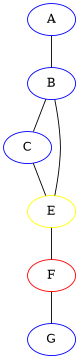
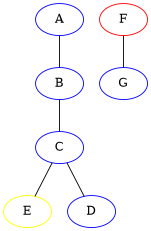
(60, 148) -> none
none -> (92, 212)
(52, 244) -> none
